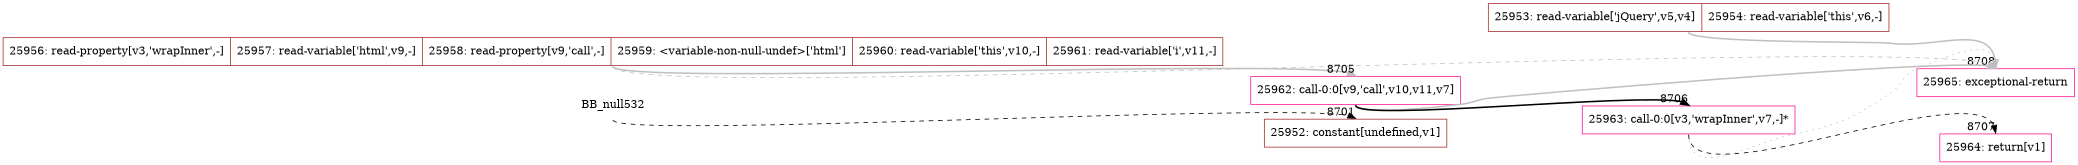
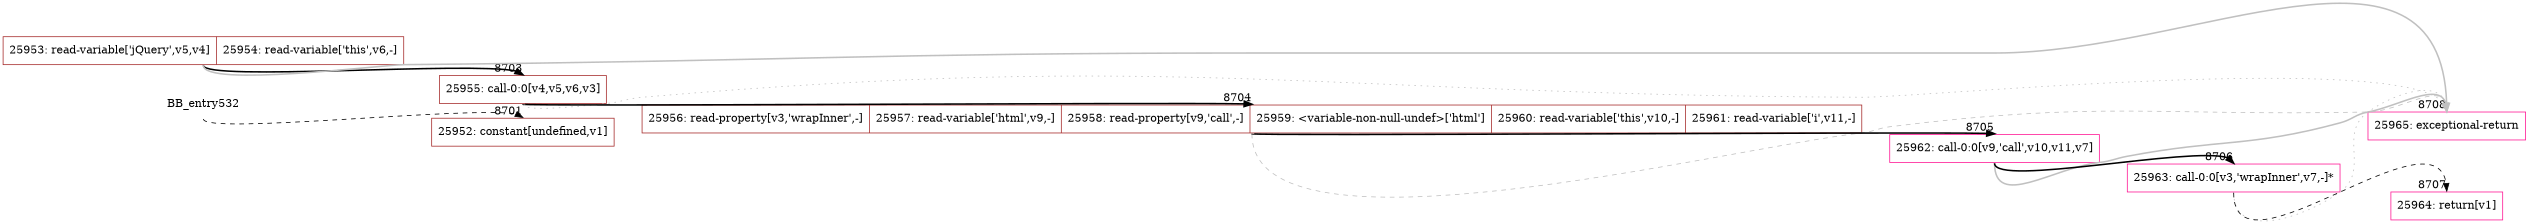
(980, 71) -> (1619, 134)
none -> (523, 89)
(613, 105) -> (203, 104)
